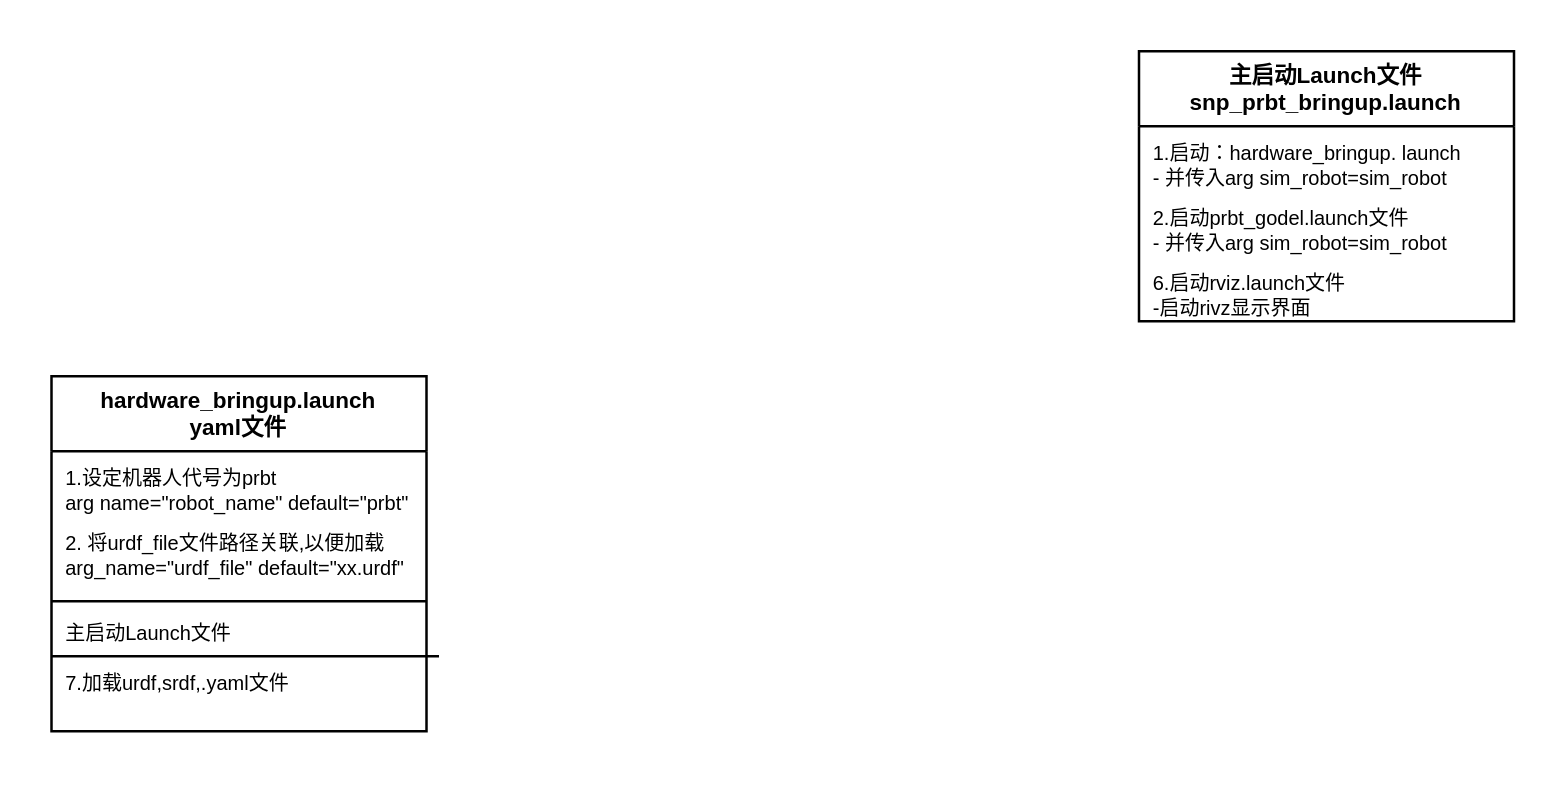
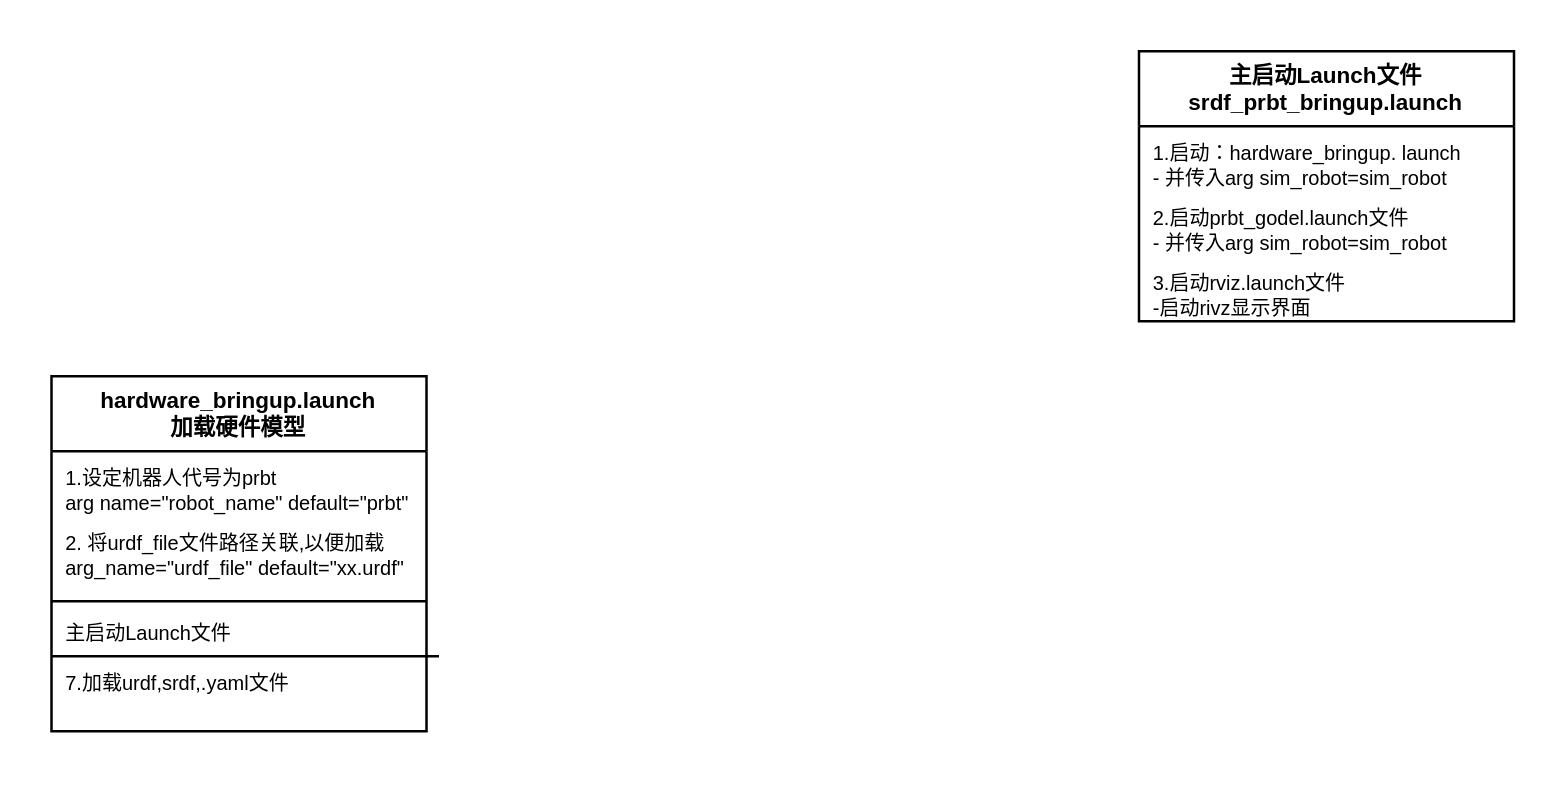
(1325, 75) -> (1325, 75)
(1255, 283) -> (1255, 283)
(238, 400) -> (238, 400)
